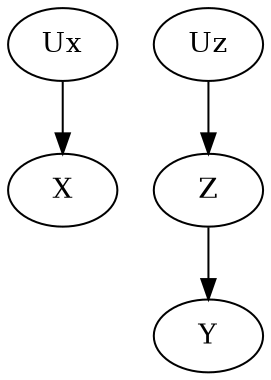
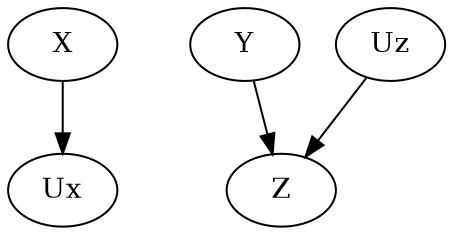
(63, 107) -> (63, 107)
(208, 253) -> (261, 108)
